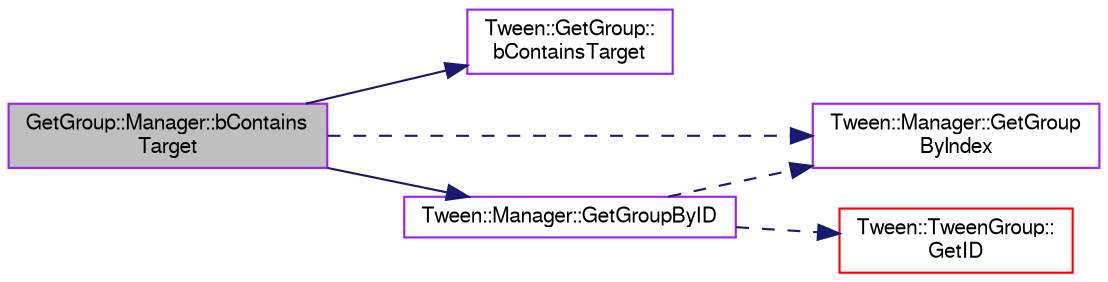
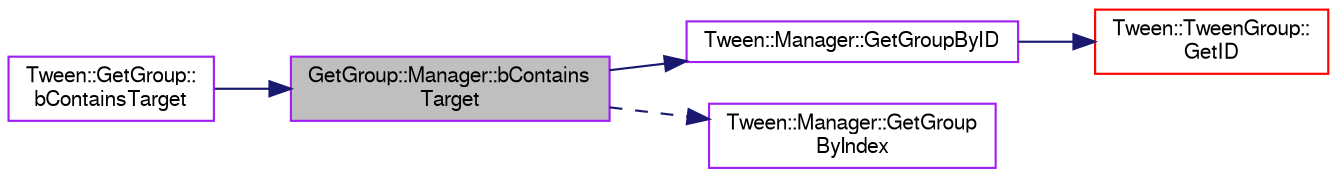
(376, 87) -> (242, 89)
(730, 184) -> none
(777, 230) -> (1046, 42)
